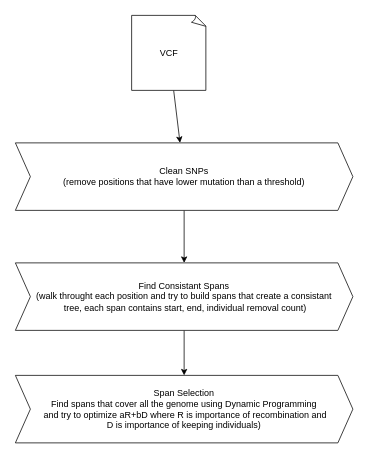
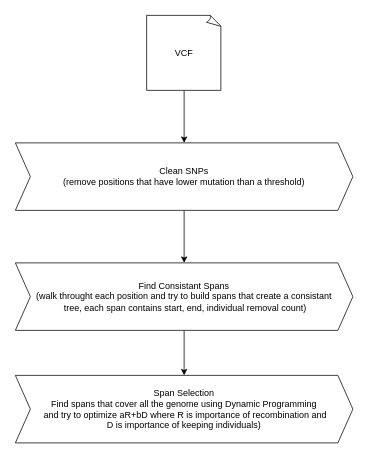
(169, 53) -> (184, 53)
